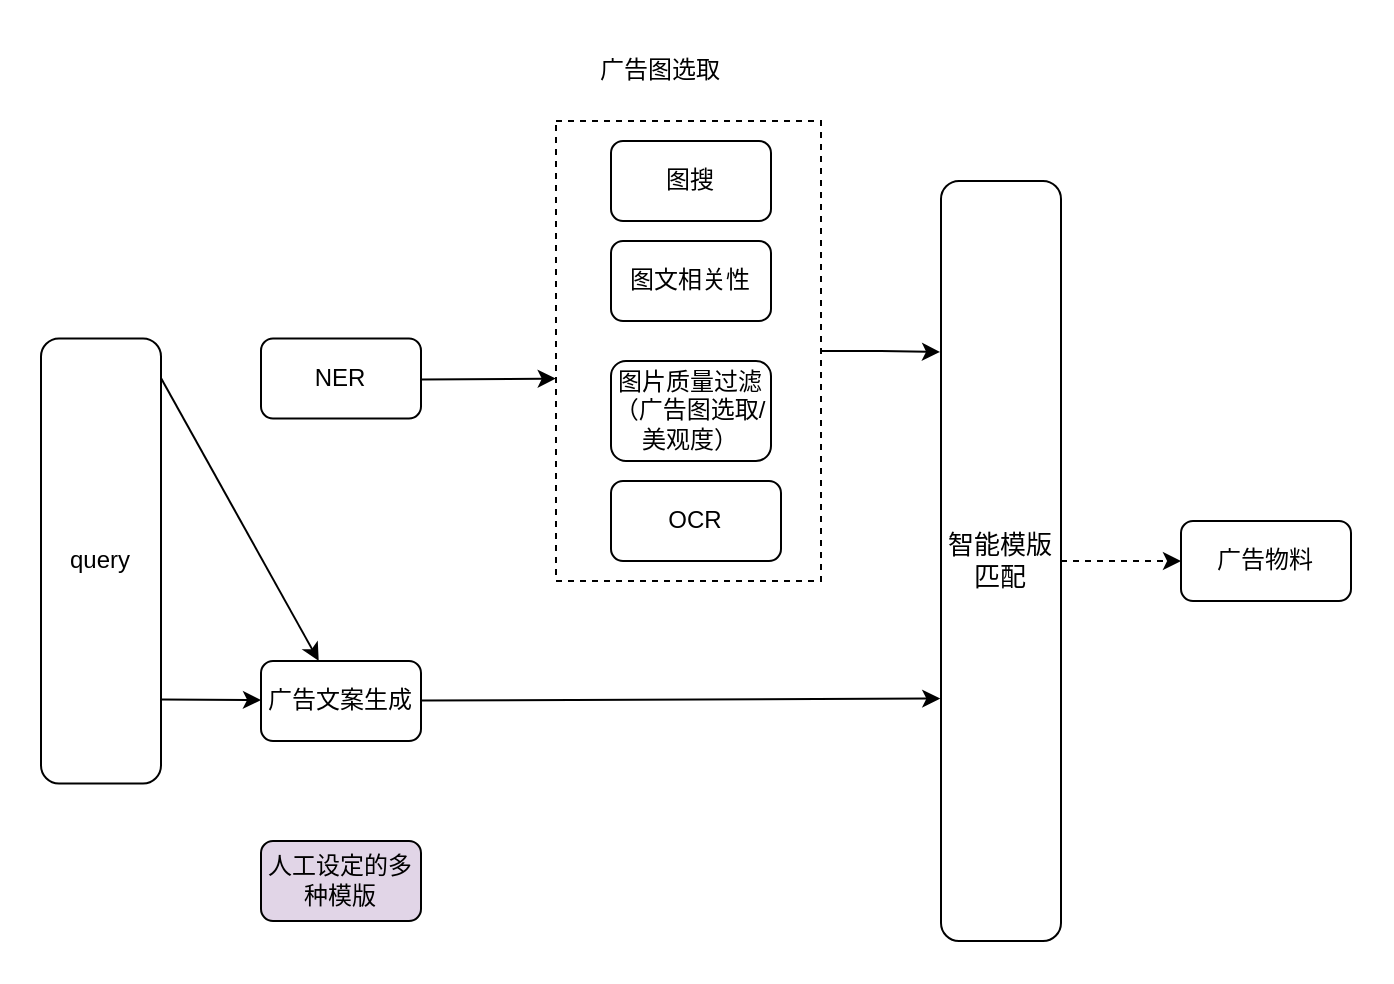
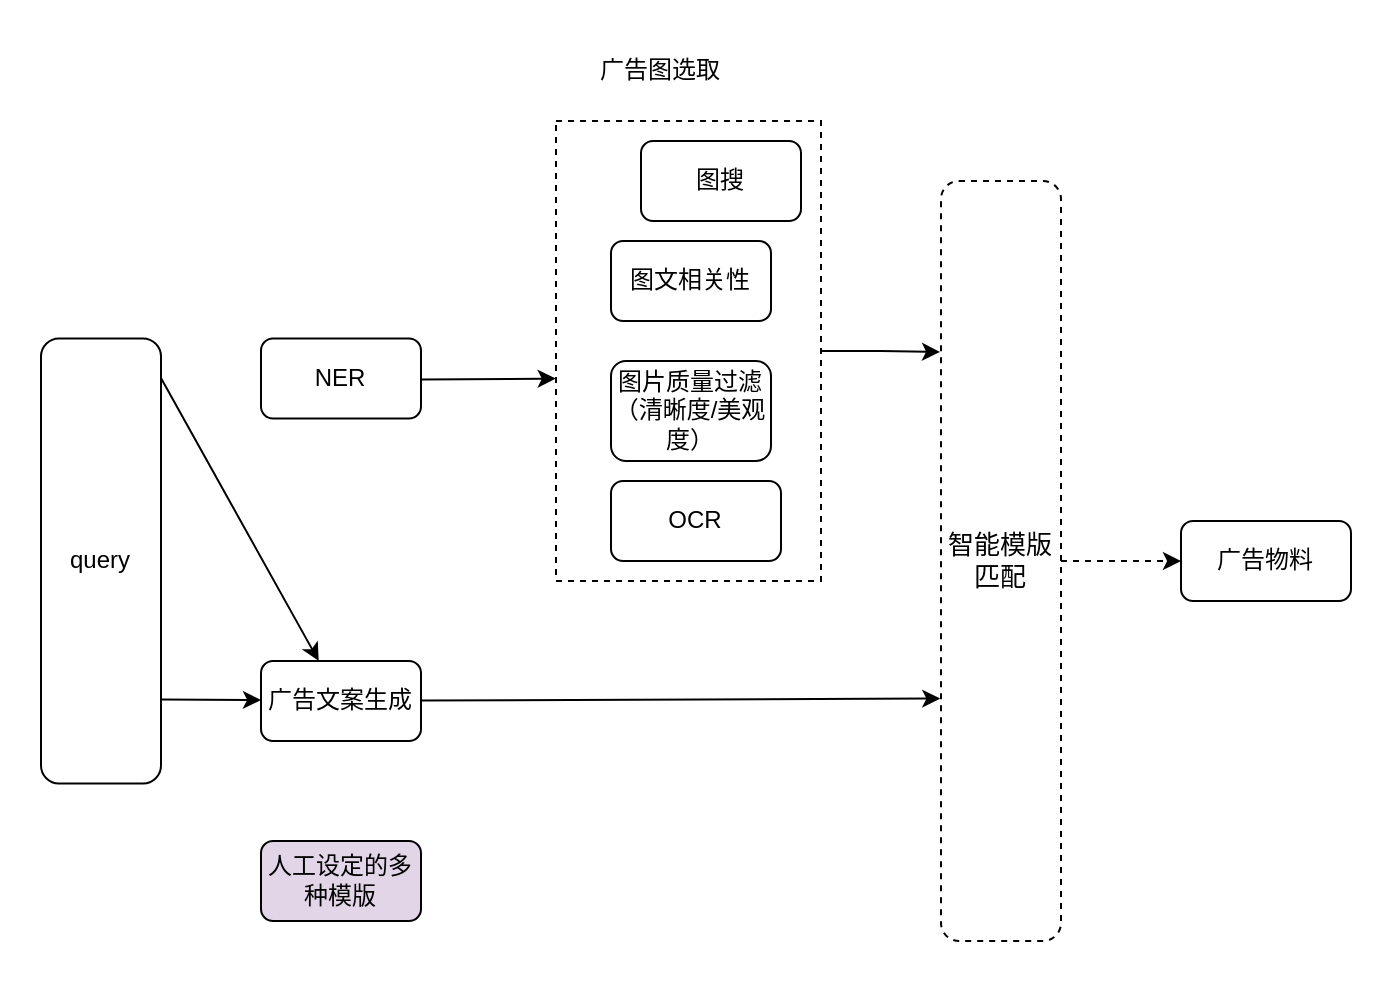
(691, 181) -> (721, 181)
(691, 411) -> (691, 411)
(1001, 561) -> (1001, 561)
